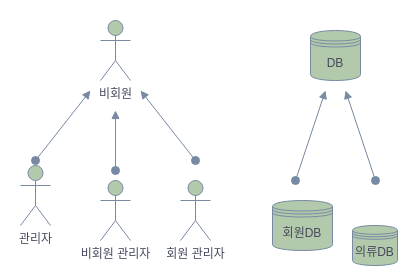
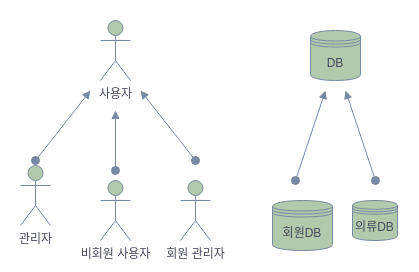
(116, 95) -> (116, 95)
(375, 246) -> (375, 221)
(116, 255) -> (116, 255)
